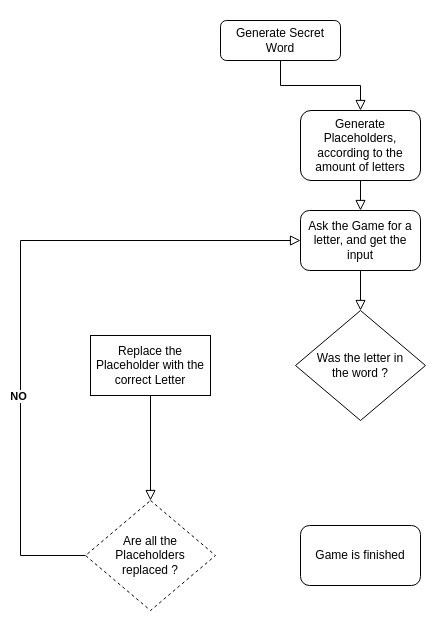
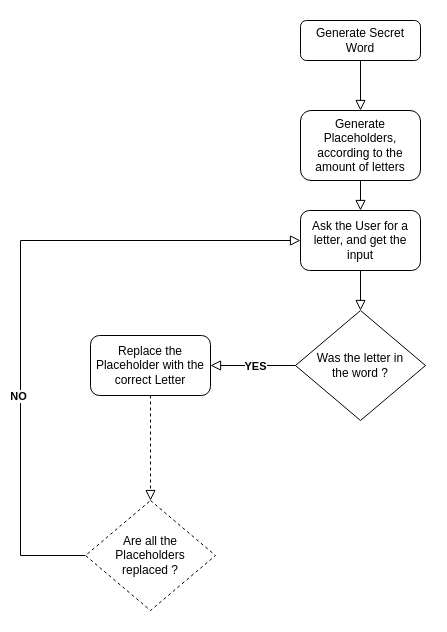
(281, 41) -> (361, 41)
(361, 241) -> (361, 241)
(151, 366) -> (151, 366)
none -> (258, 366)
(151, 443) -> (151, 443)
(361, 556) -> none
